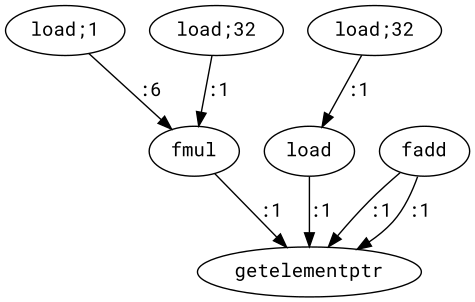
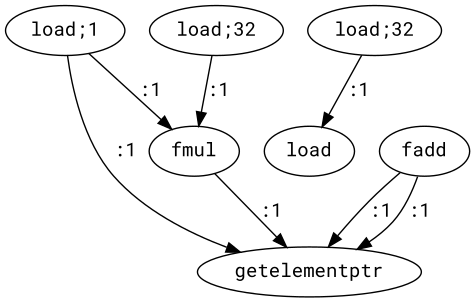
(151, 91) -> (151, 91)
(309, 205) -> (115, 178)
